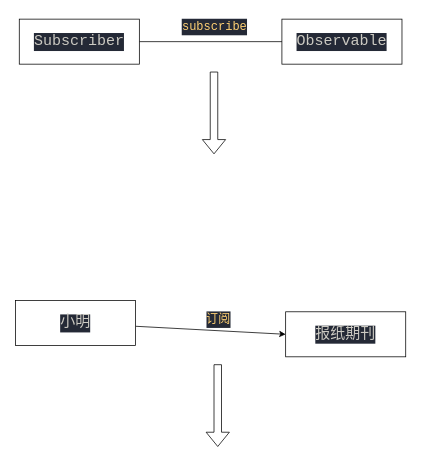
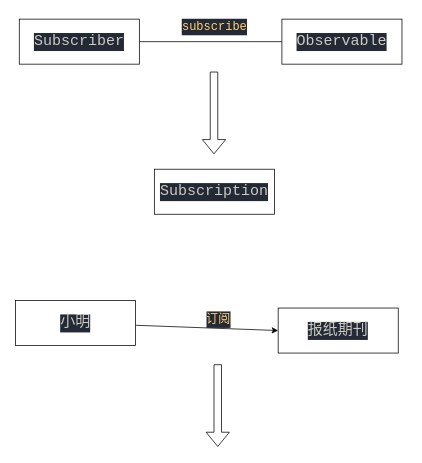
none -> (214, 192)
(345, 334) -> (338, 330)
